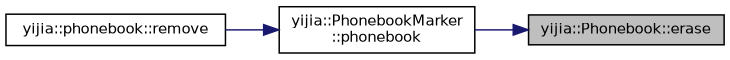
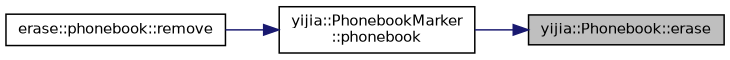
(116, 30) -> (116, 30)
